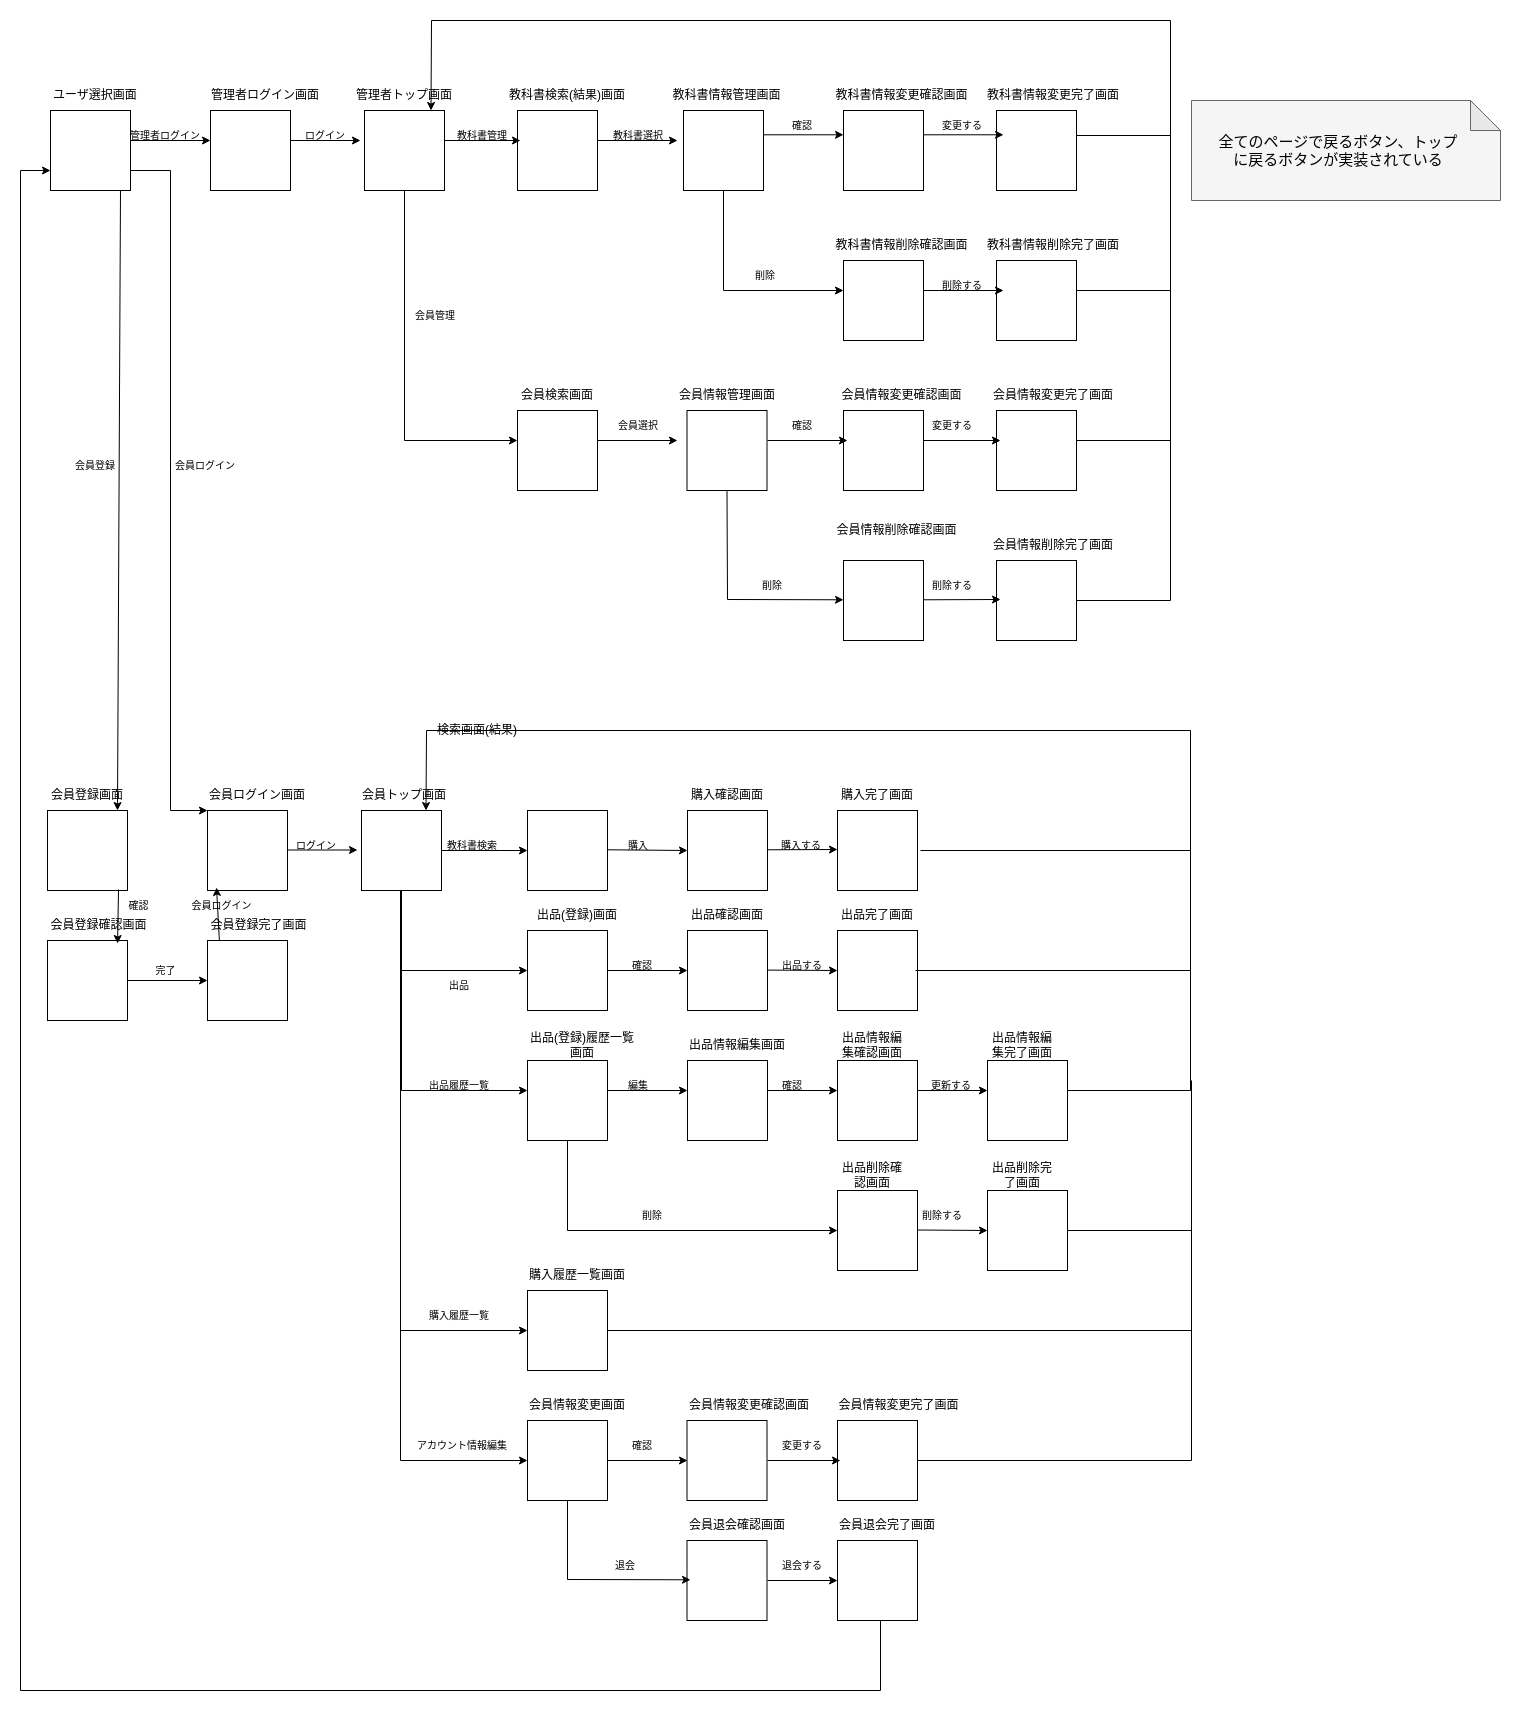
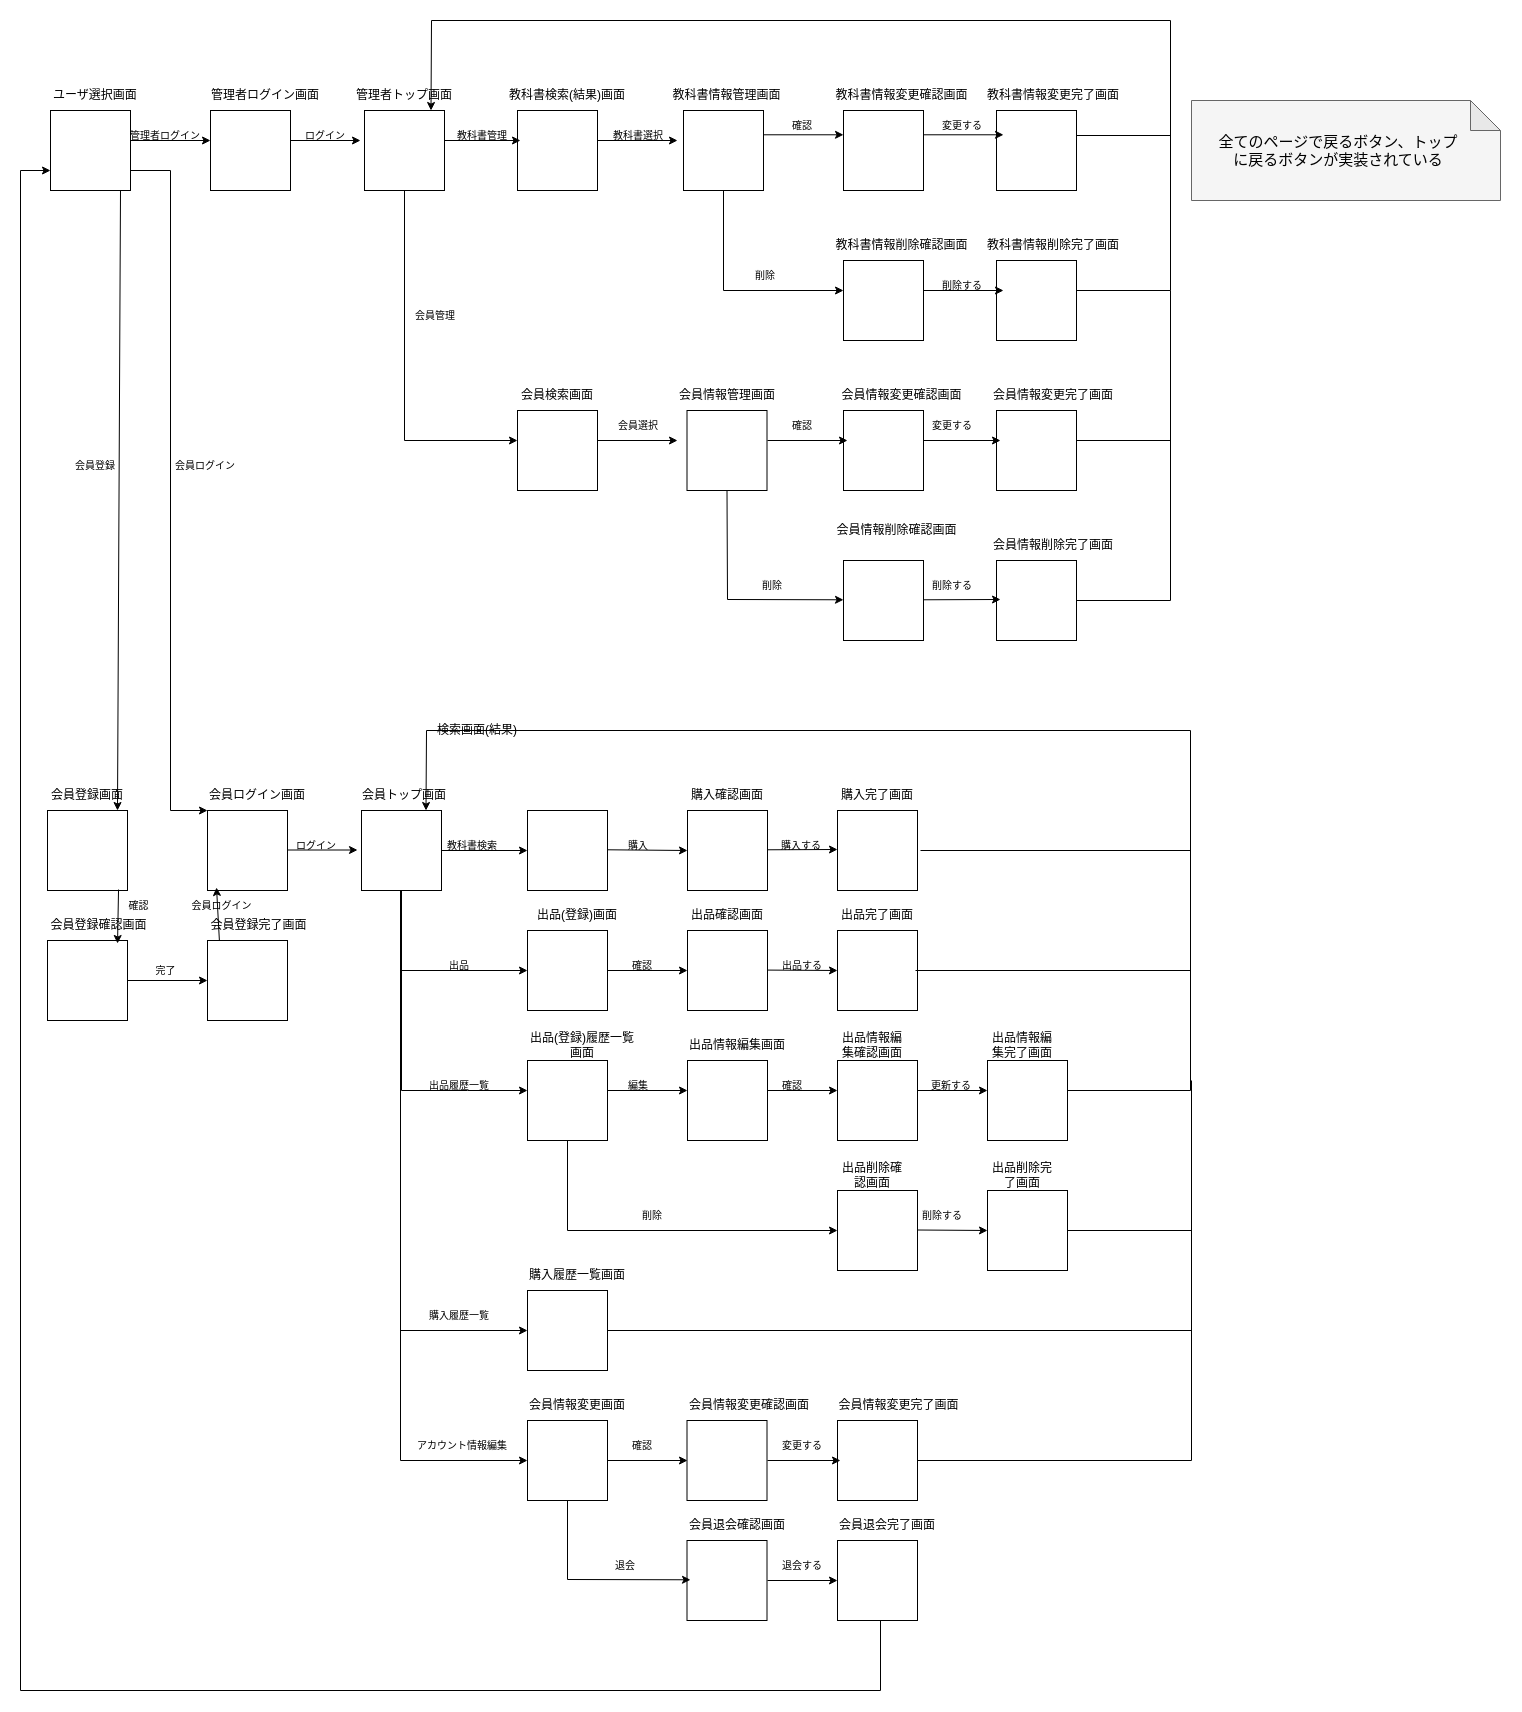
(460, 986) -> (460, 966)
